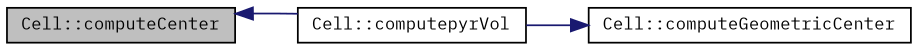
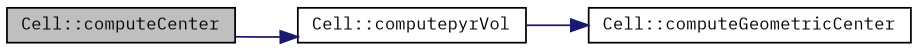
(275, 14) -> (258, 37)
